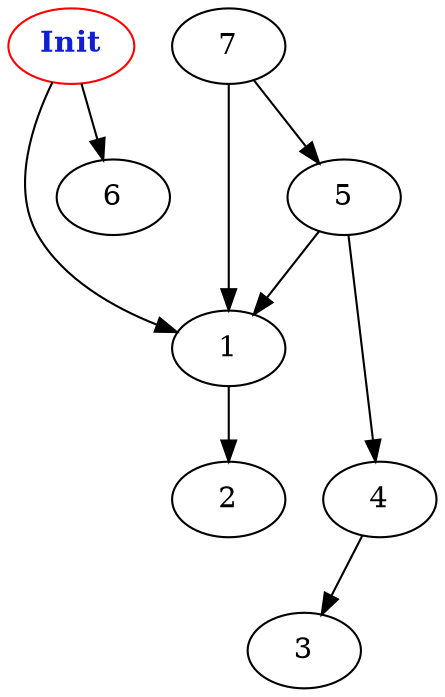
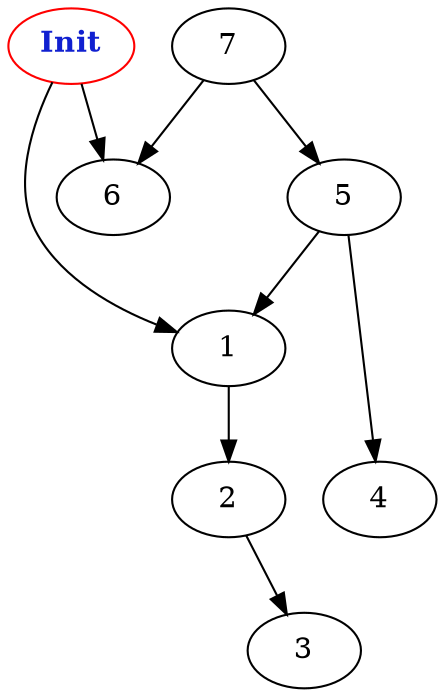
(229, 187) -> (178, 113)
(347, 566) -> (262, 566)
